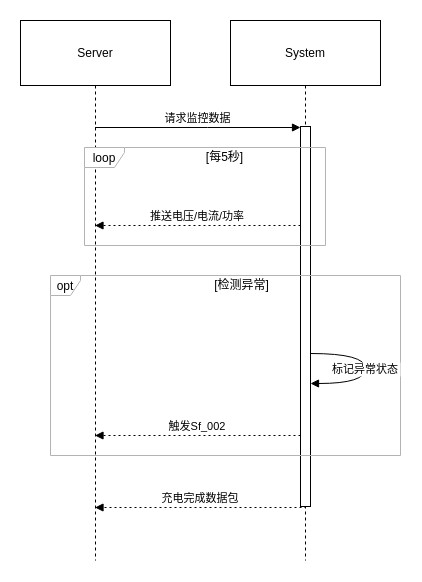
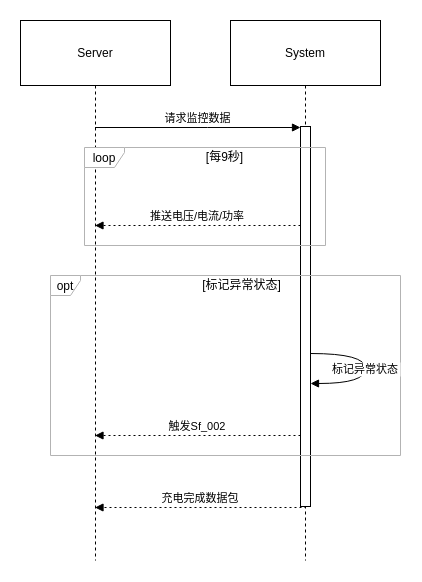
(225, 158) -> (225, 158)
(242, 286) -> (242, 286)
